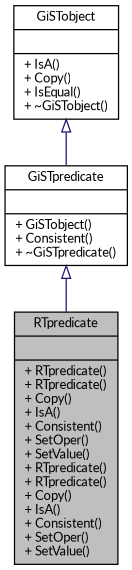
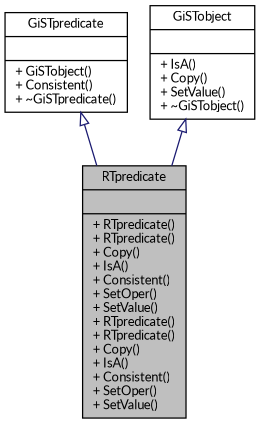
(53, 93) -> (193, 93)
(66, 149) -> (177, 149)
